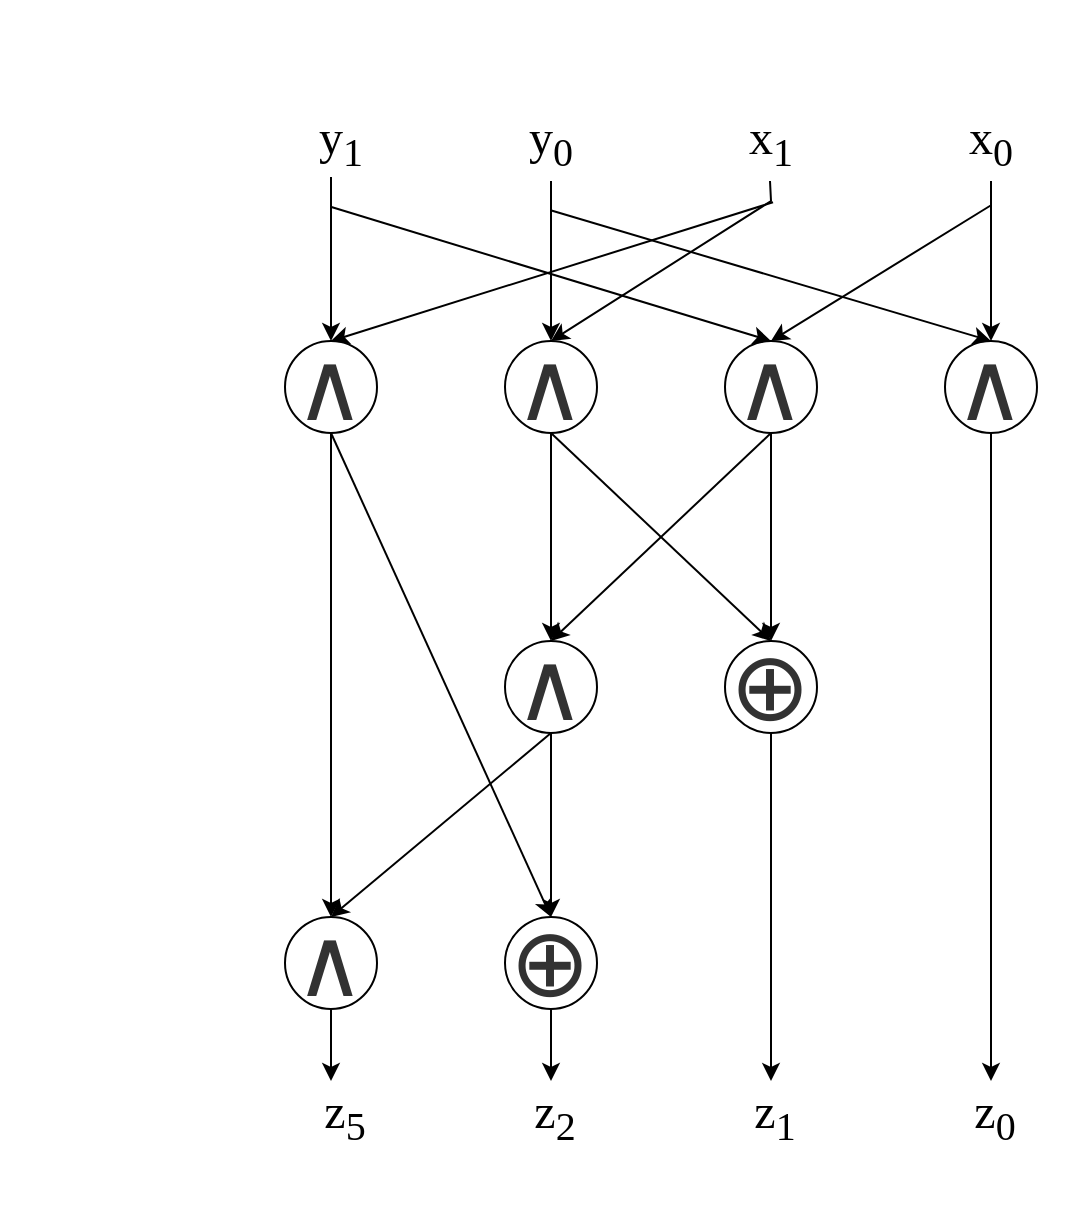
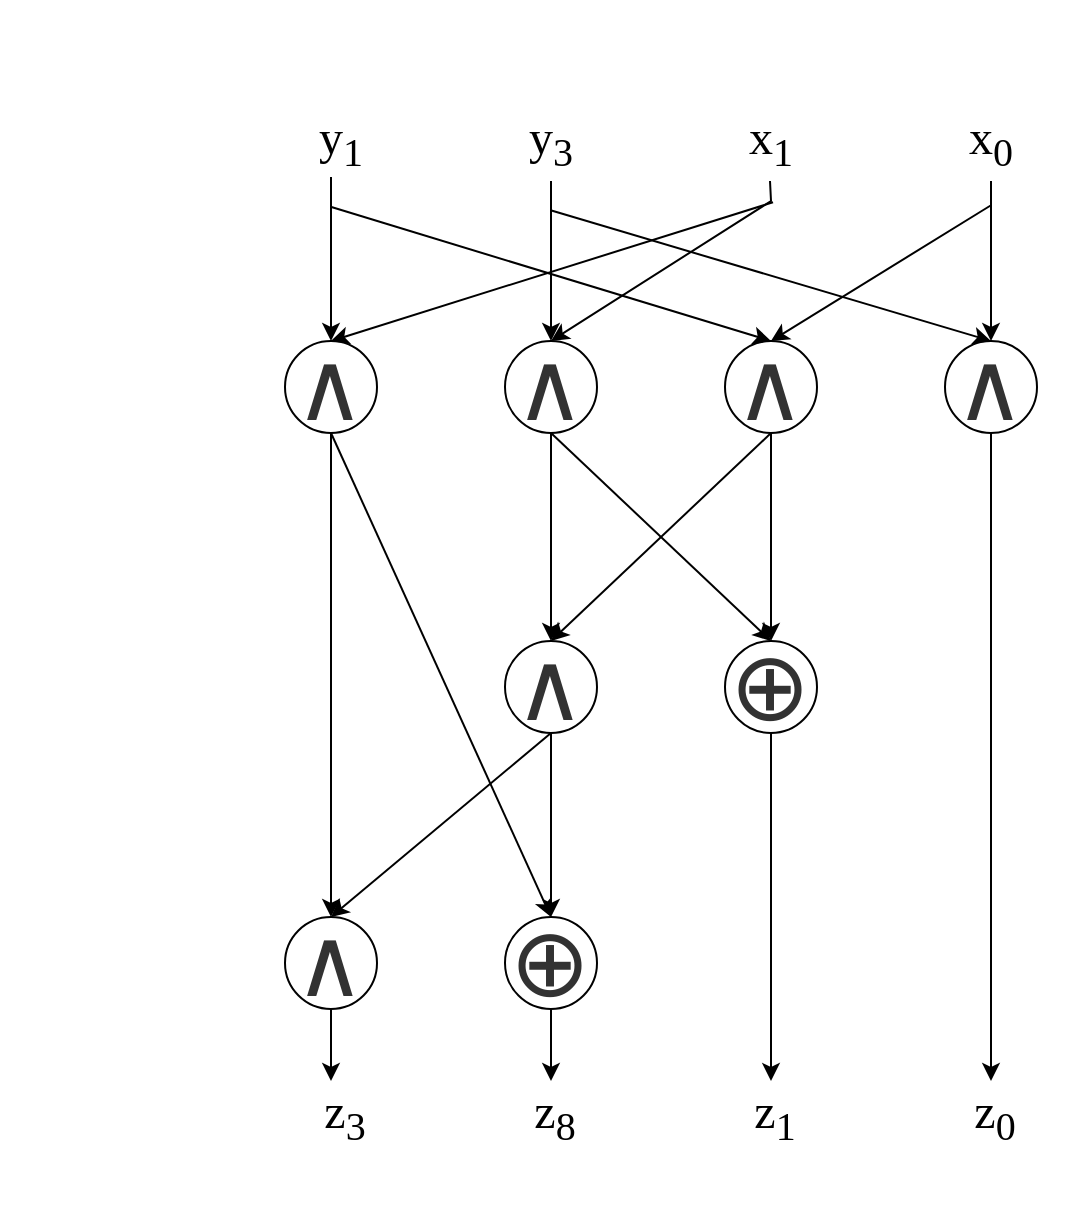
(552, 121) -> (552, 121)
(346, 1095) -> (346, 1095)
(556, 1095) -> (556, 1095)
